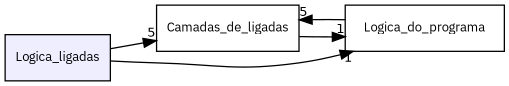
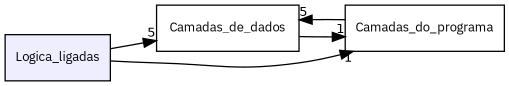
(228, 28) -> (228, 28)
(425, 28) -> (425, 28)
